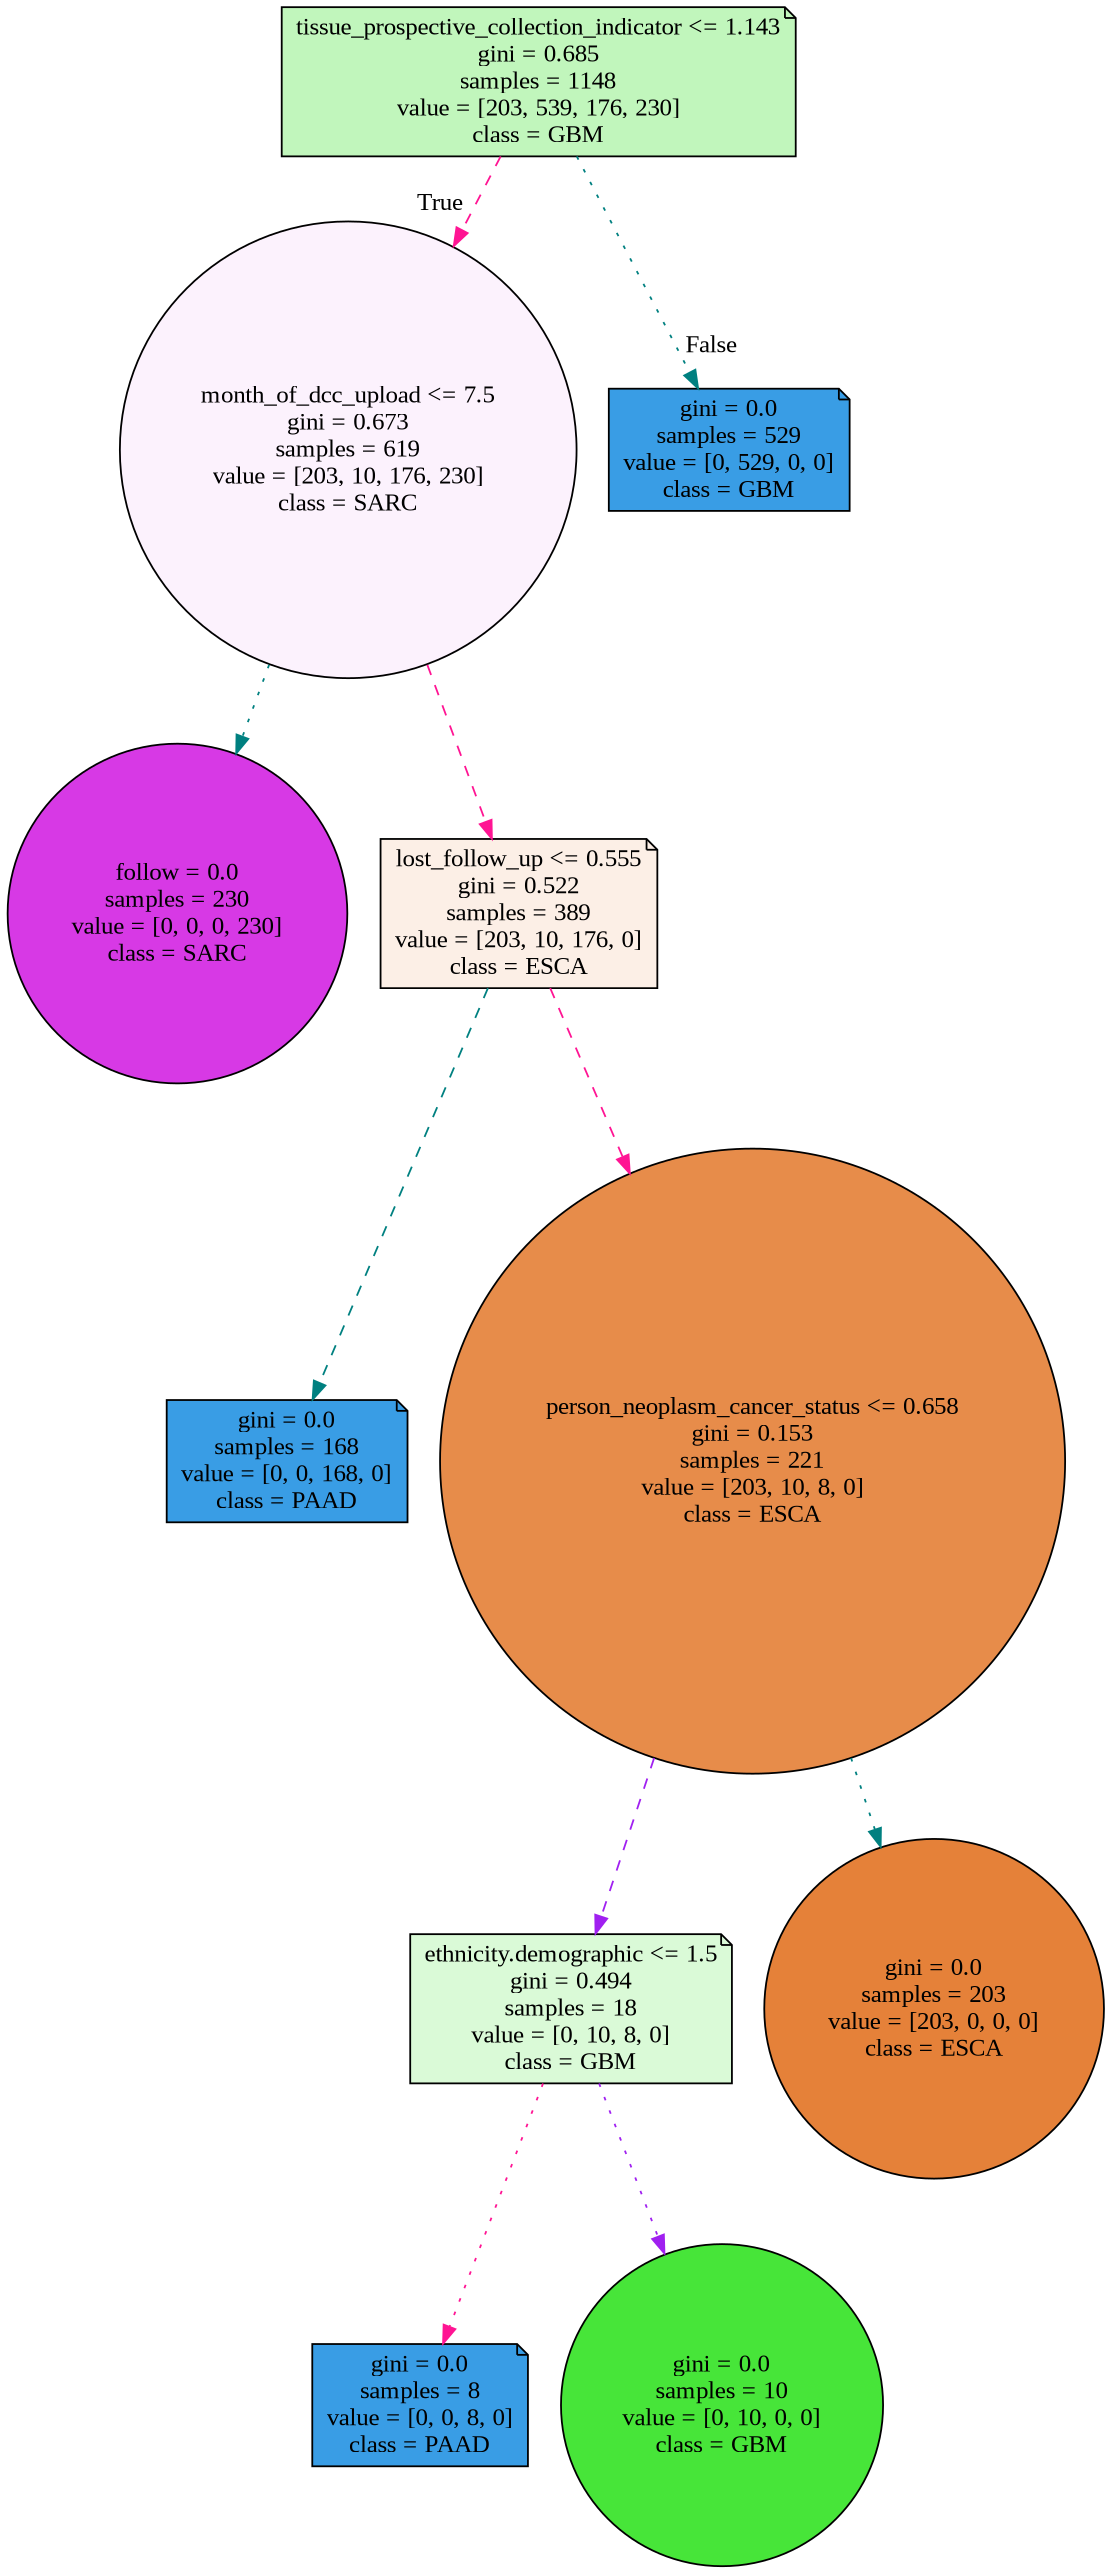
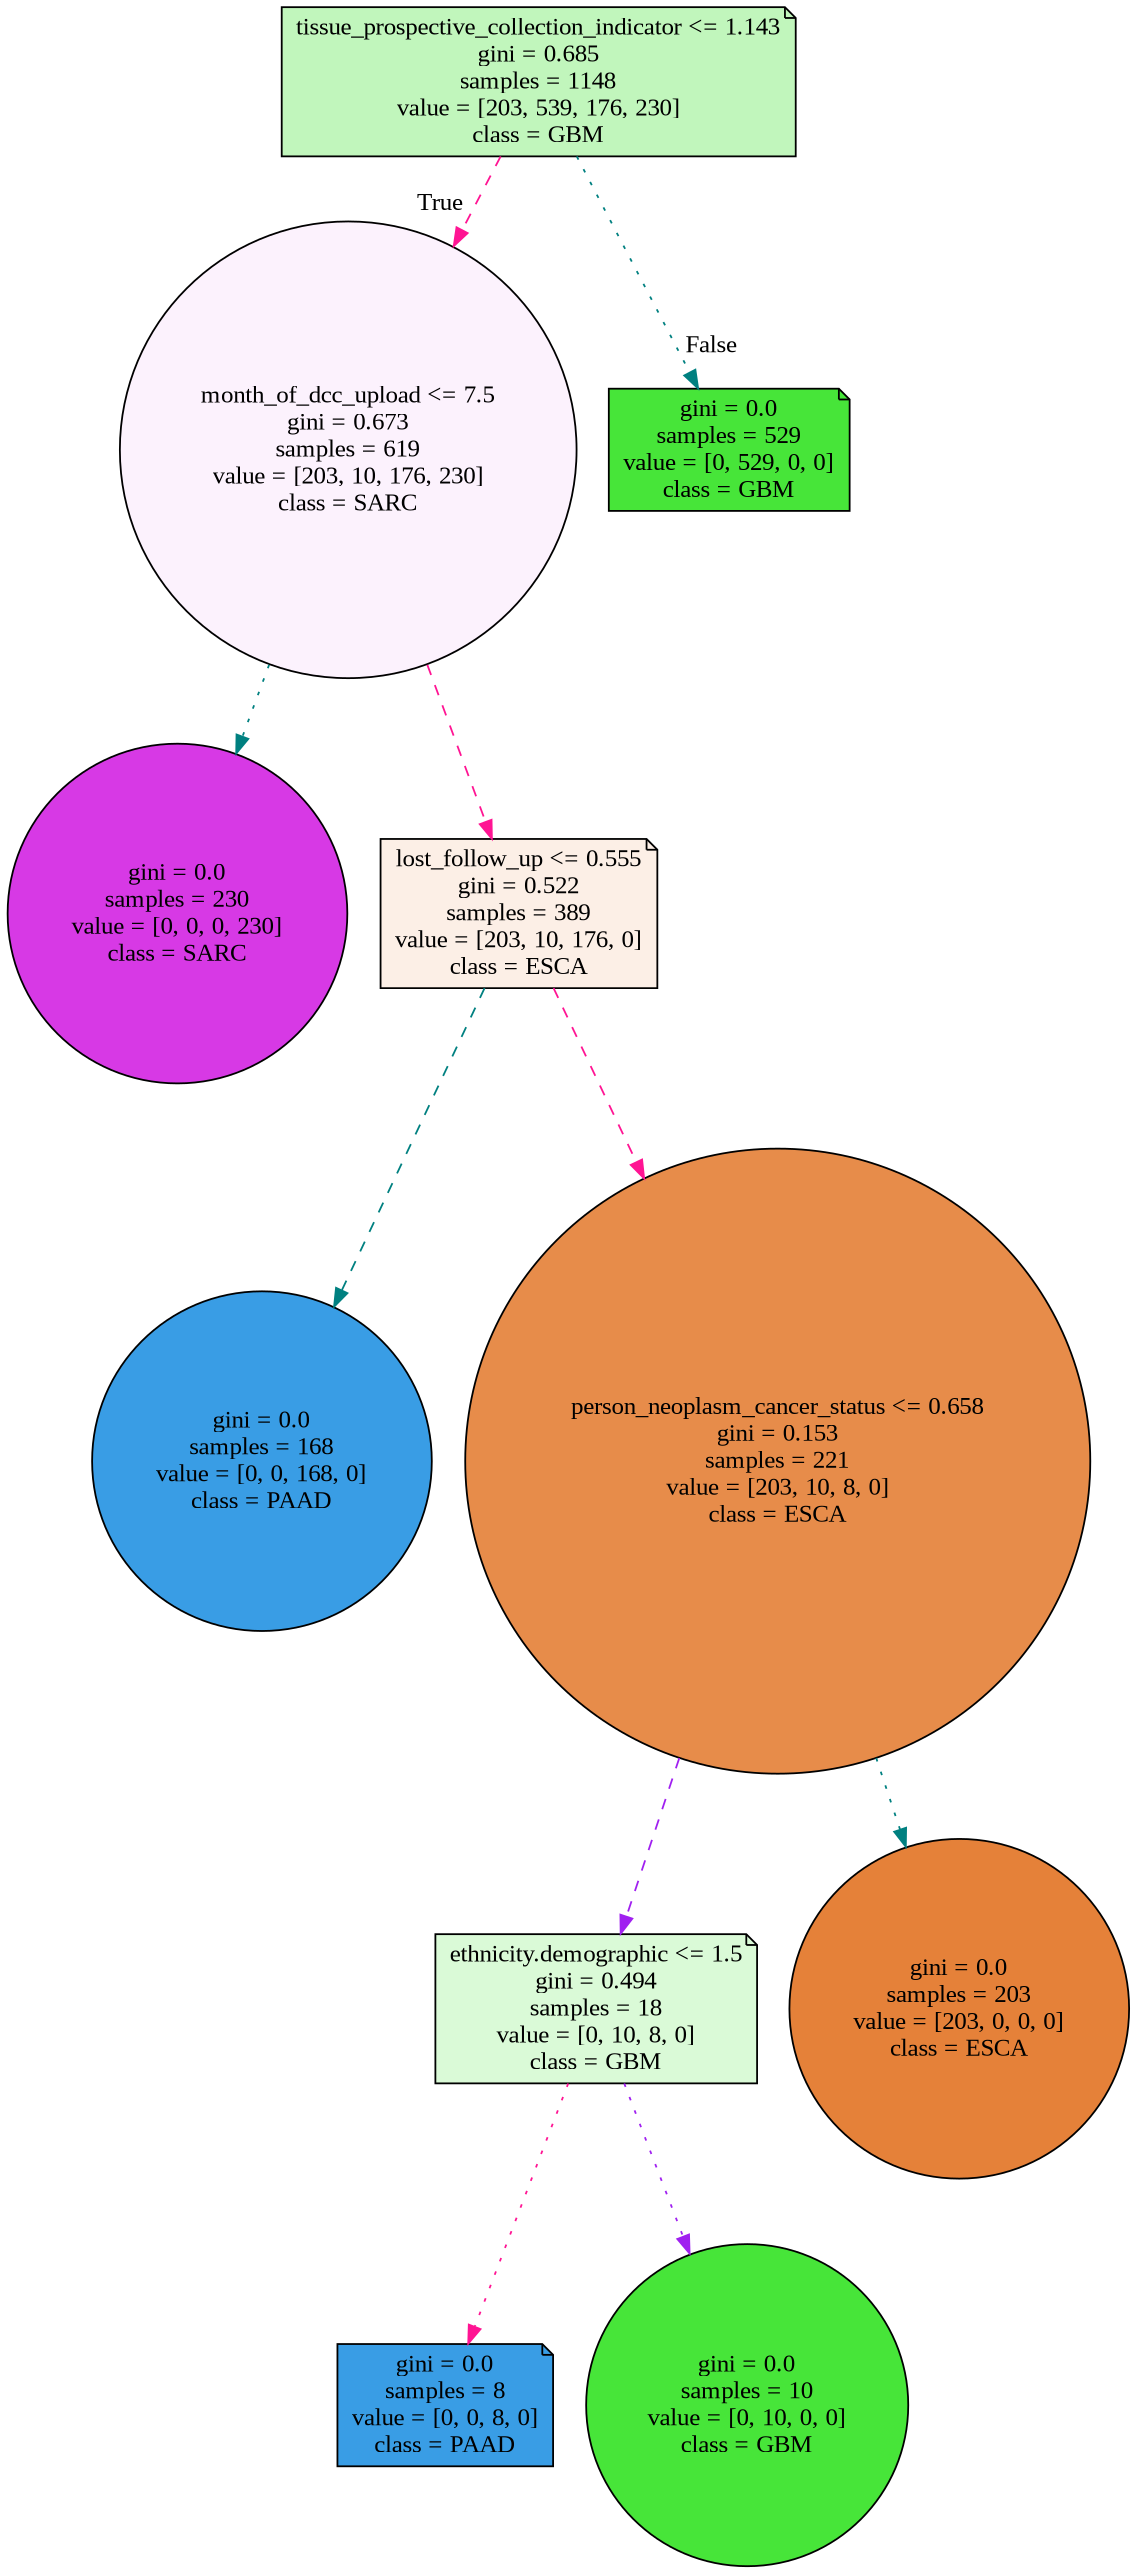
(729, 450) -> (729, 450)
(177, 914) -> (177, 914)
(287, 1461) -> (262, 1461)
